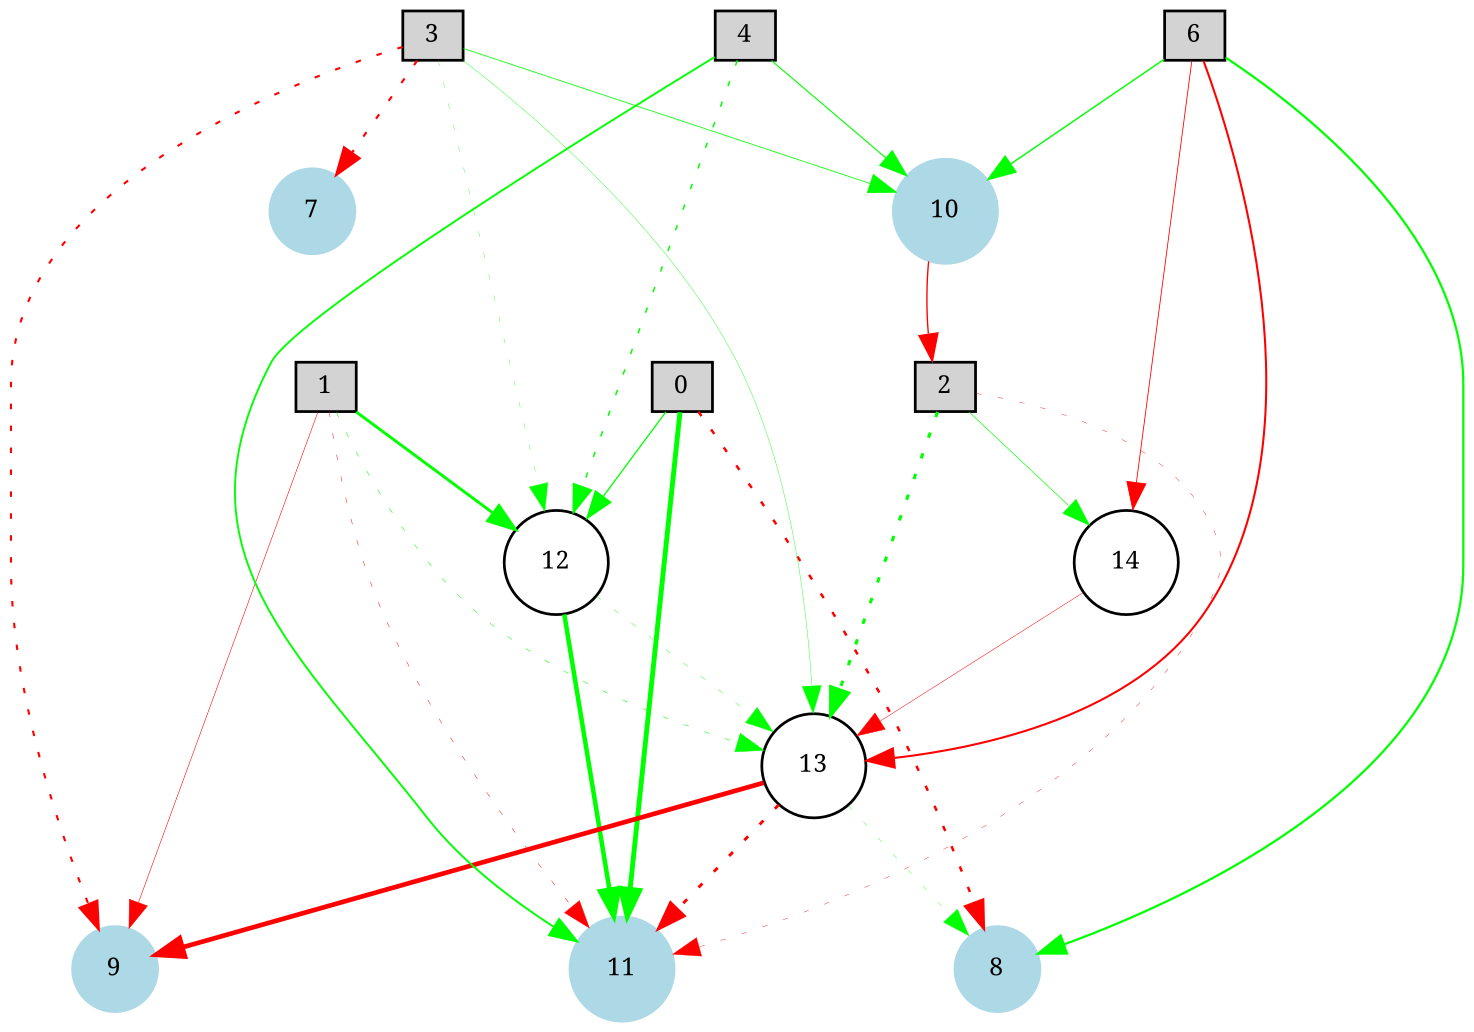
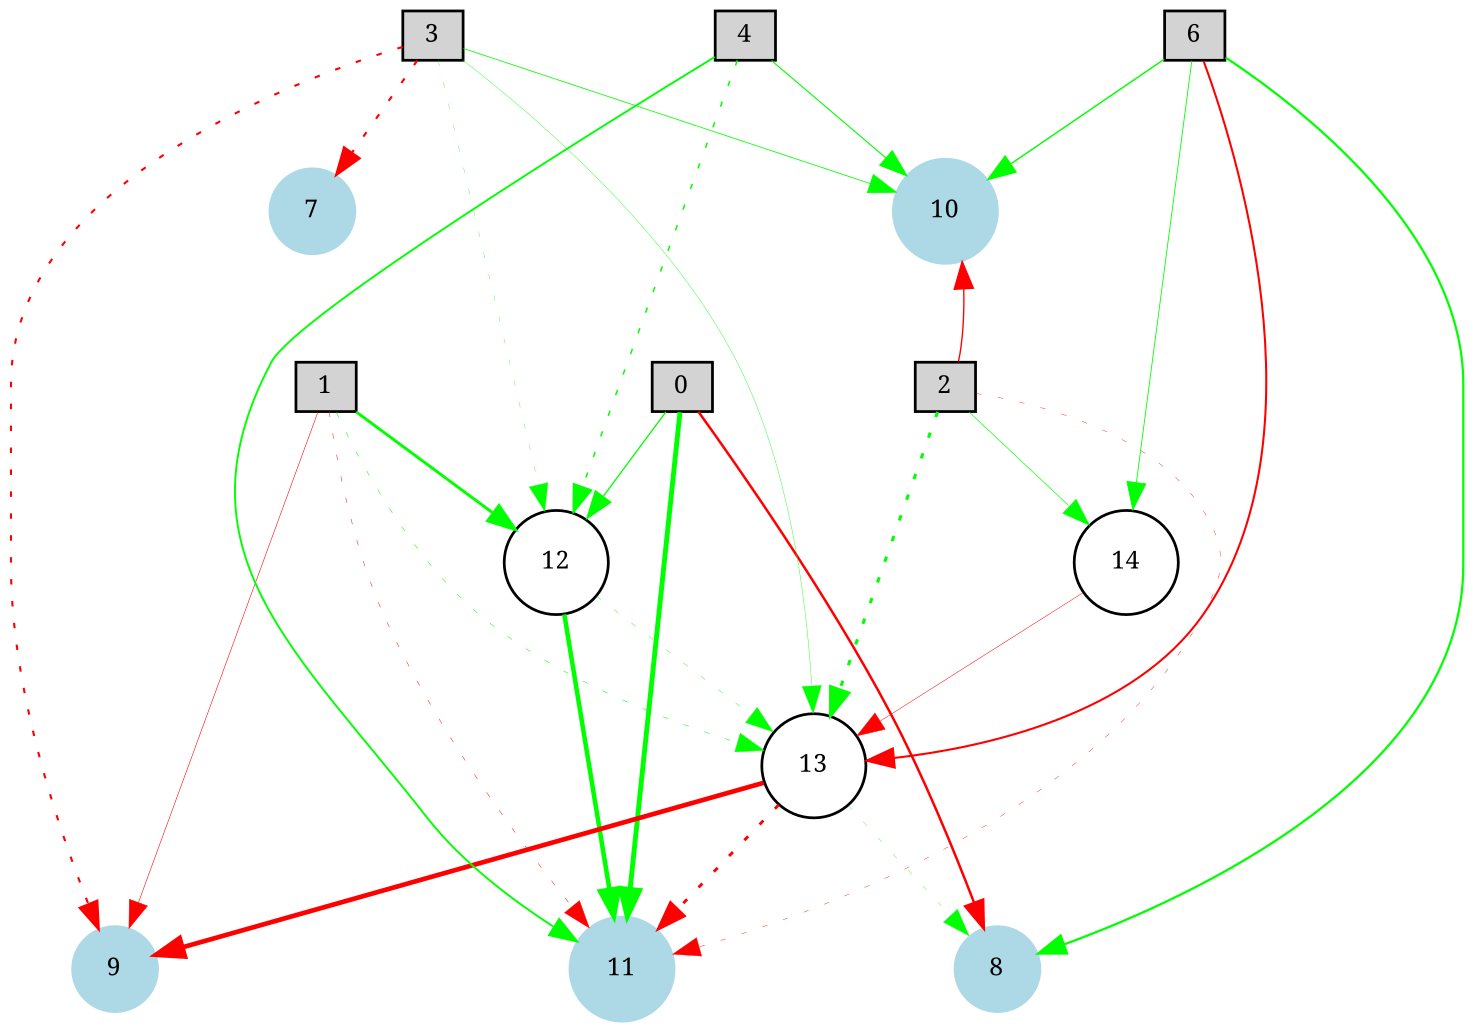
(1164, 271) -> (1164, 271)
(927, 297) -> (963, 325)
(839, 623) -> (839, 623)
